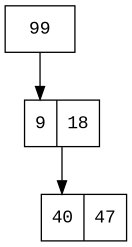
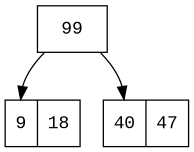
(62, 164) -> (113, 68)
